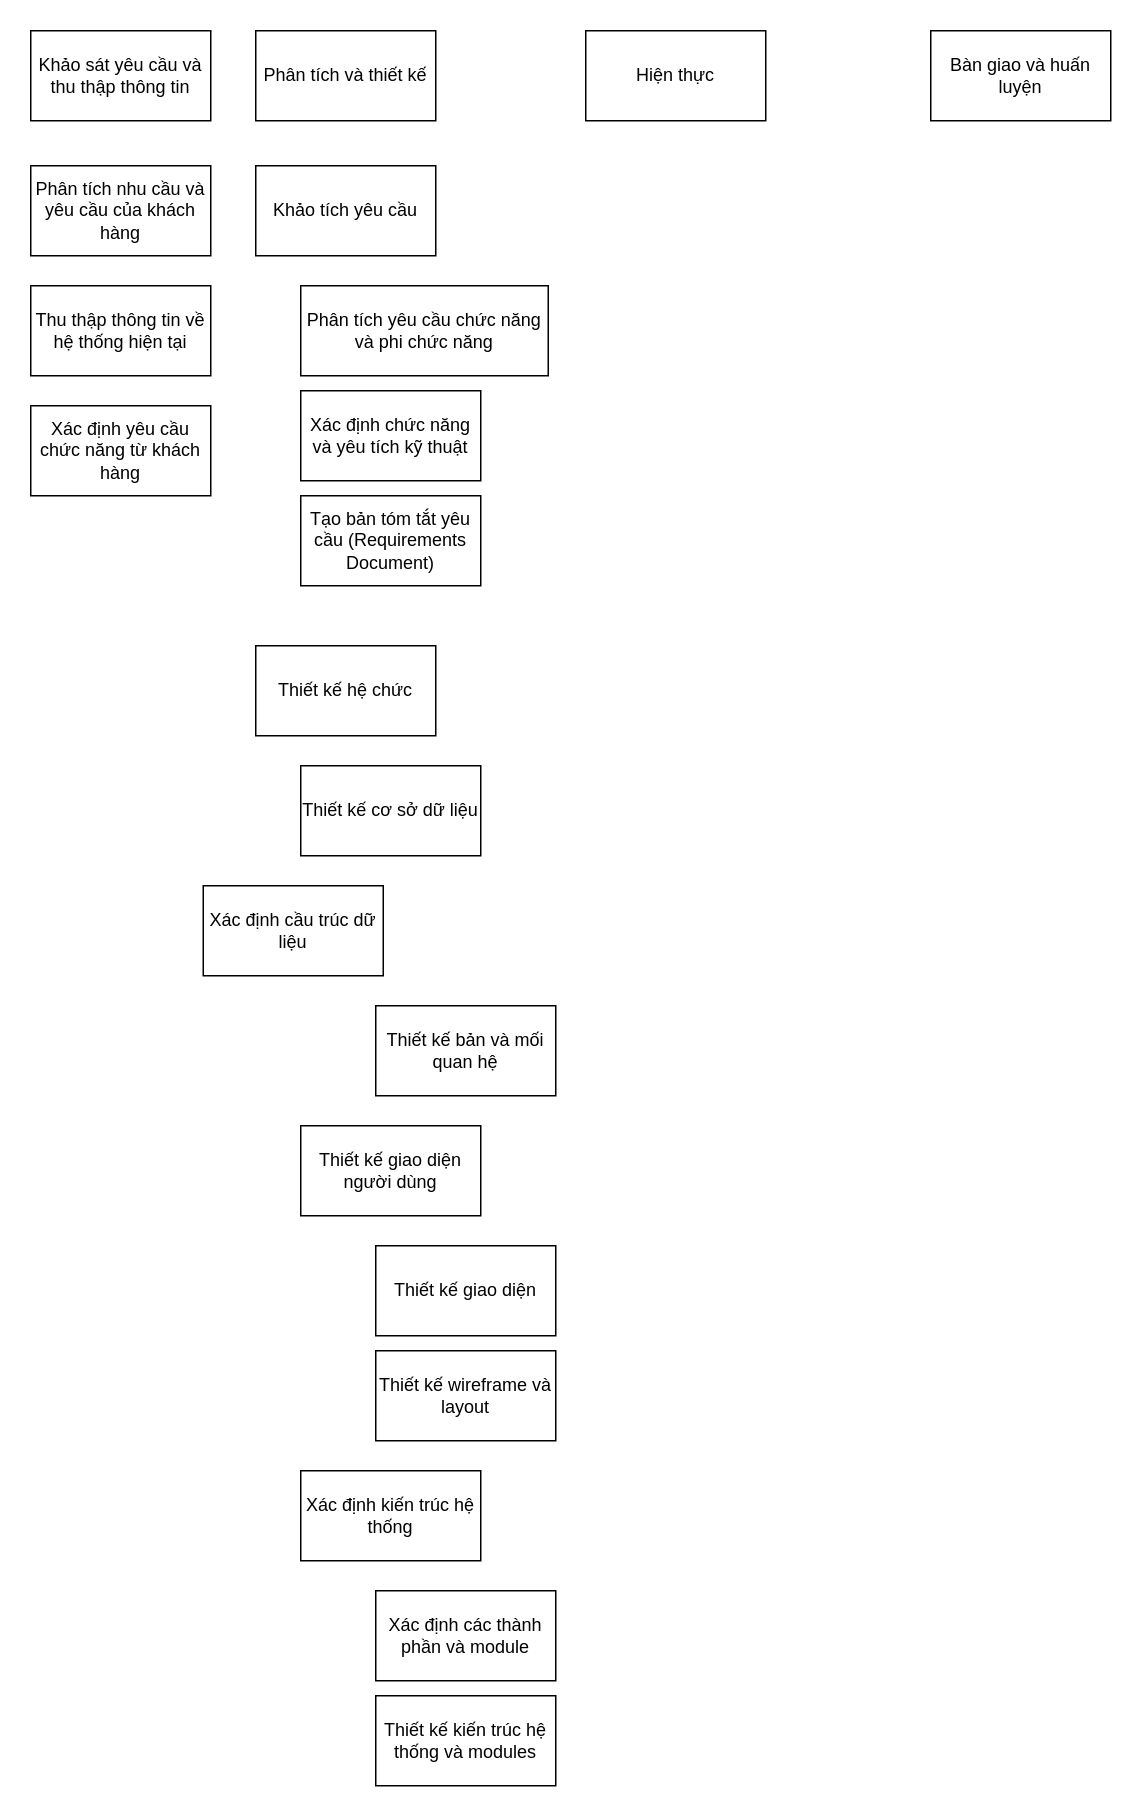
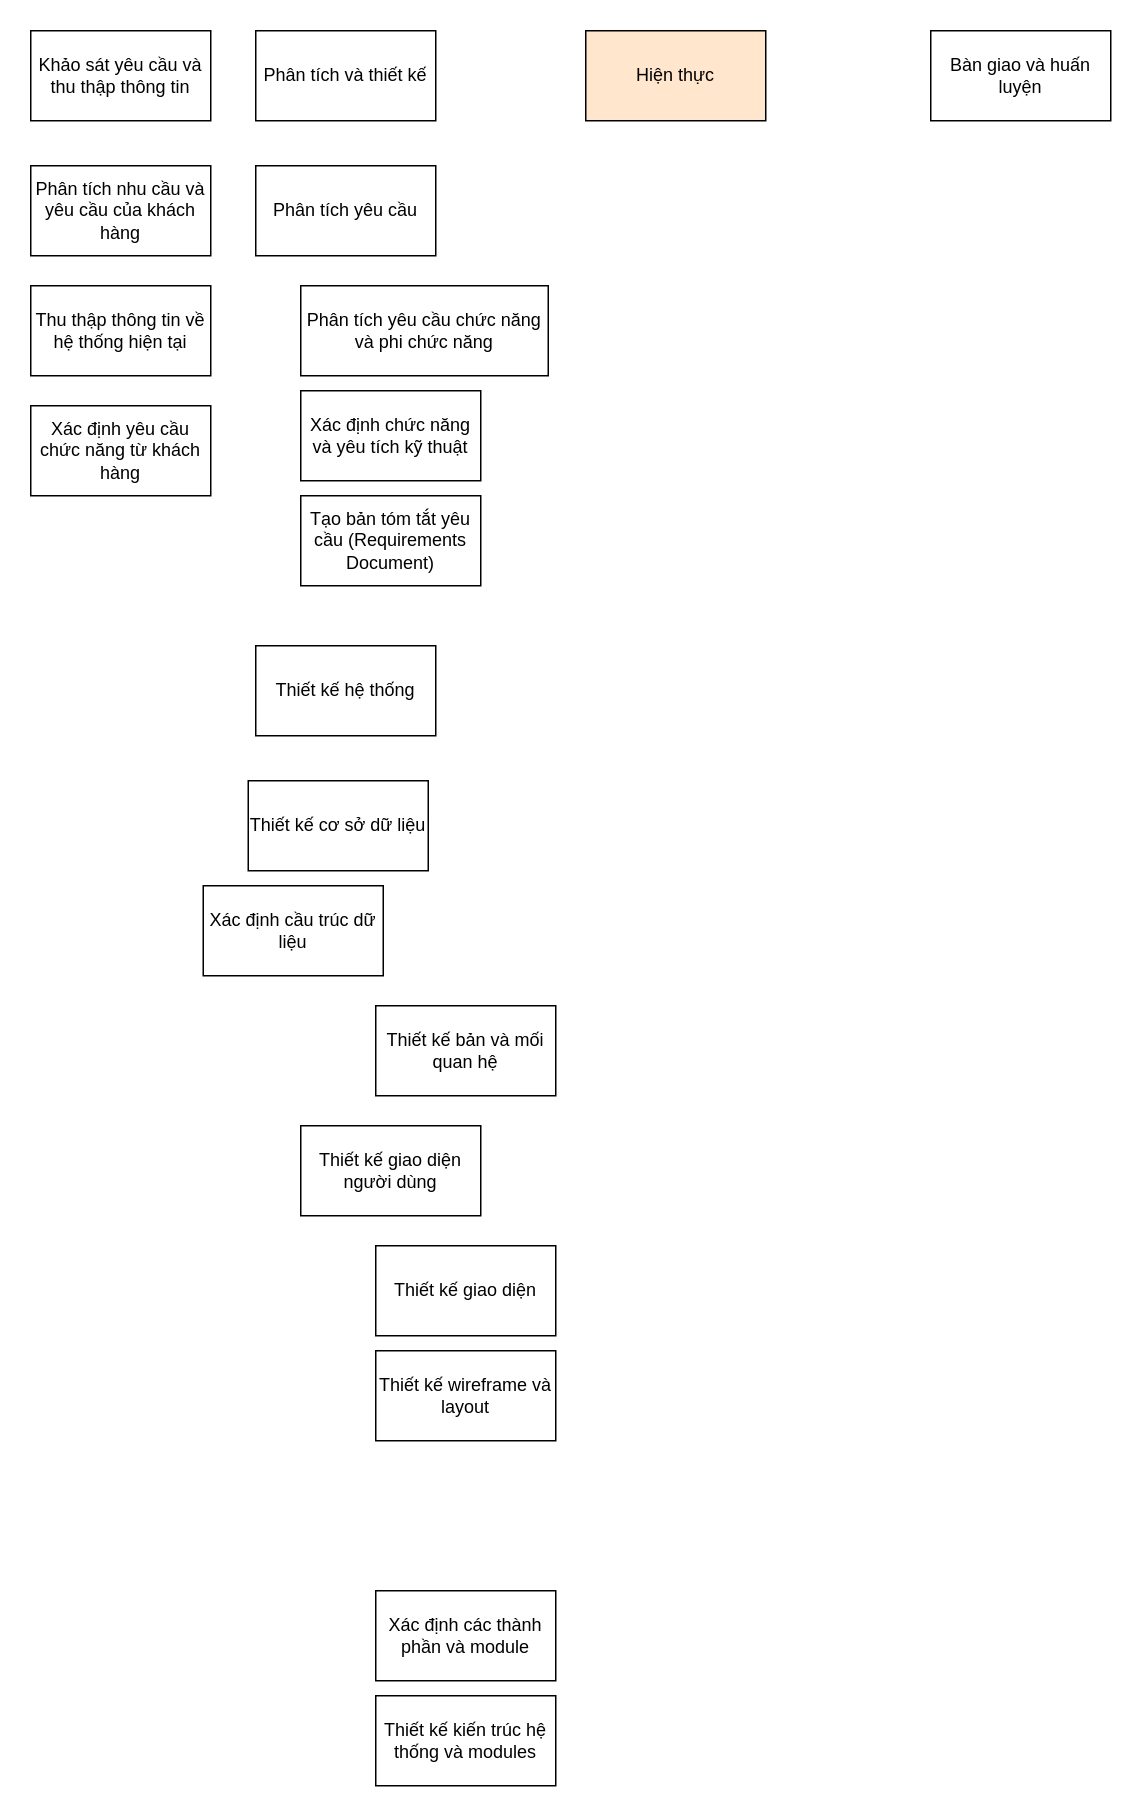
(676, 76) -> (676, 76)
(346, 211) -> (346, 211)
(346, 691) -> (346, 691)
(391, 811) -> (338, 826)
(391, 1516) -> none
